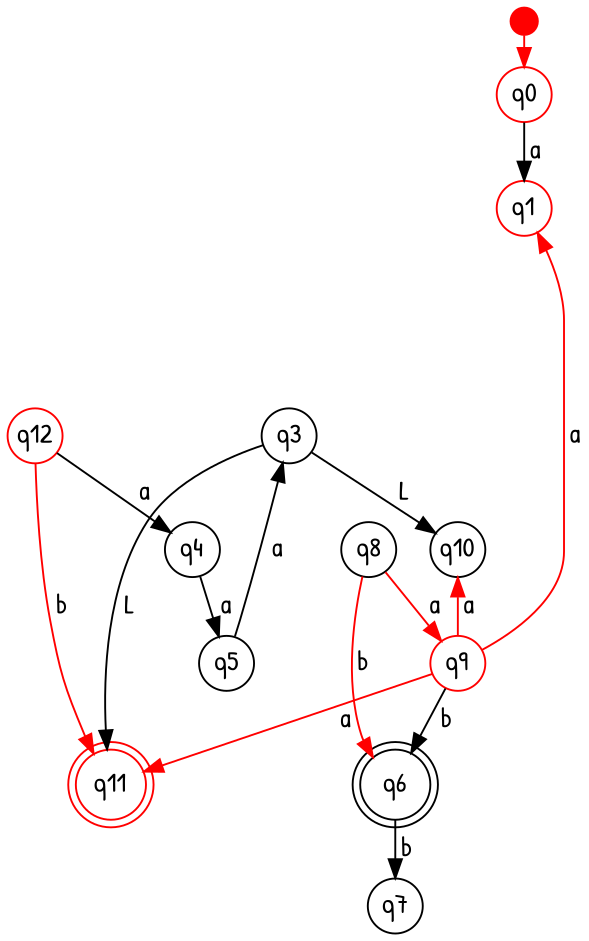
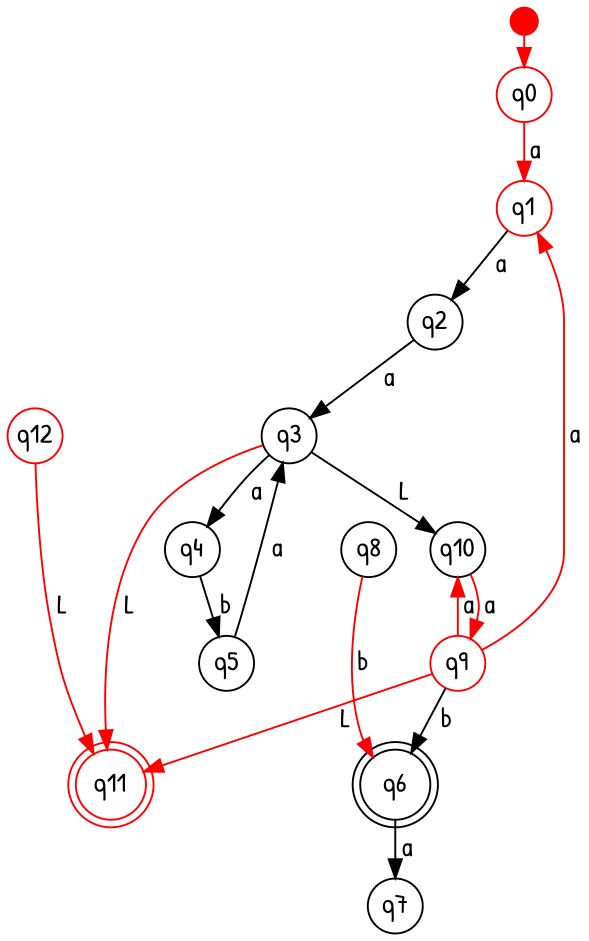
(524, 142) -> (524, 142)
none -> (435, 322)
(106, 487) -> (243, 482)
(130, 555) -> (130, 555)
(407, 599) -> (478, 597)
(60, 606) -> (60, 606)
(224, 606) -> (224, 606)
(343, 720) -> (343, 720)
(405, 849) -> (405, 849)
